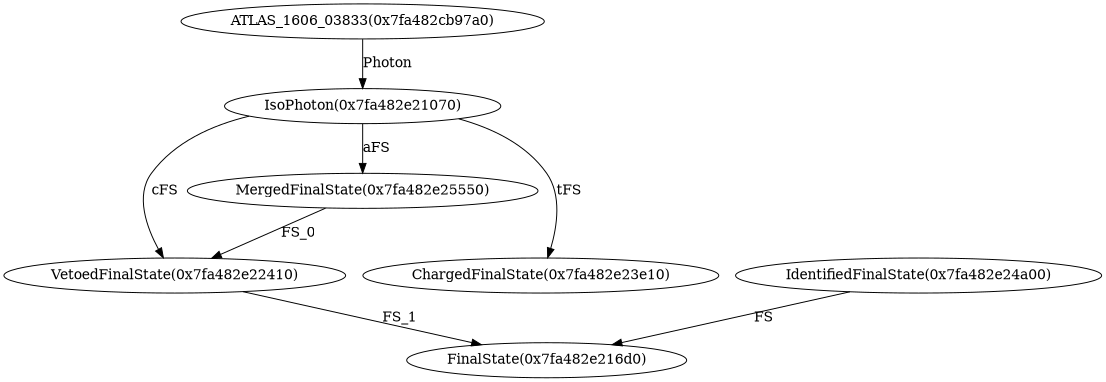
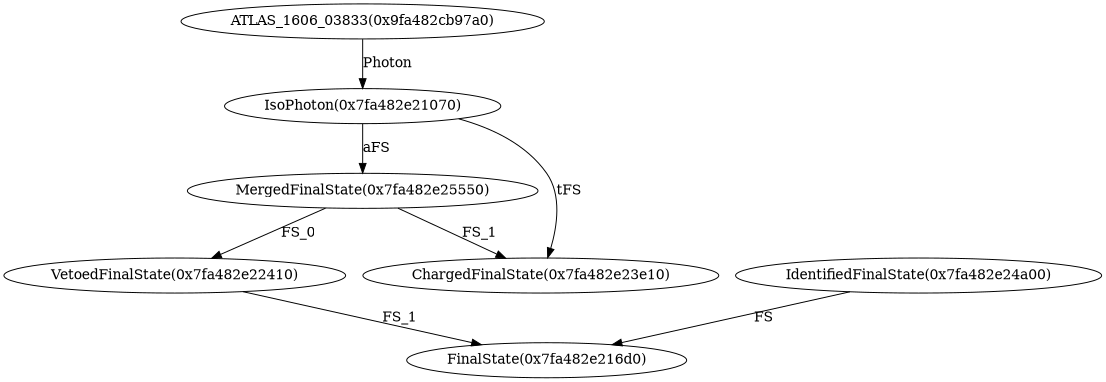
(363, 21) -> (363, 21)
(163, 160) -> none
none -> (447, 231)
